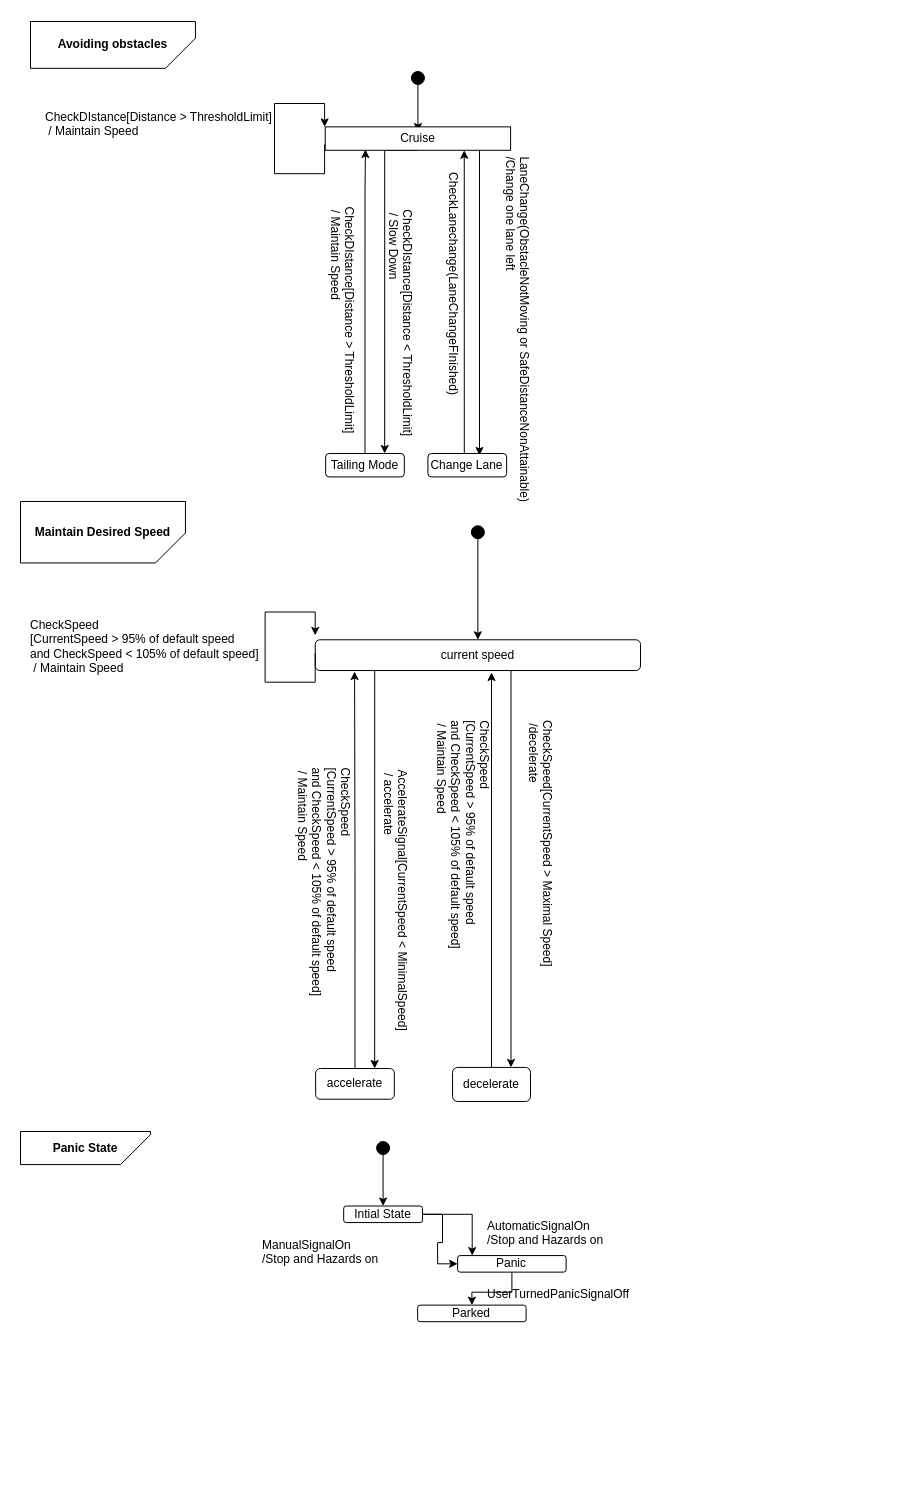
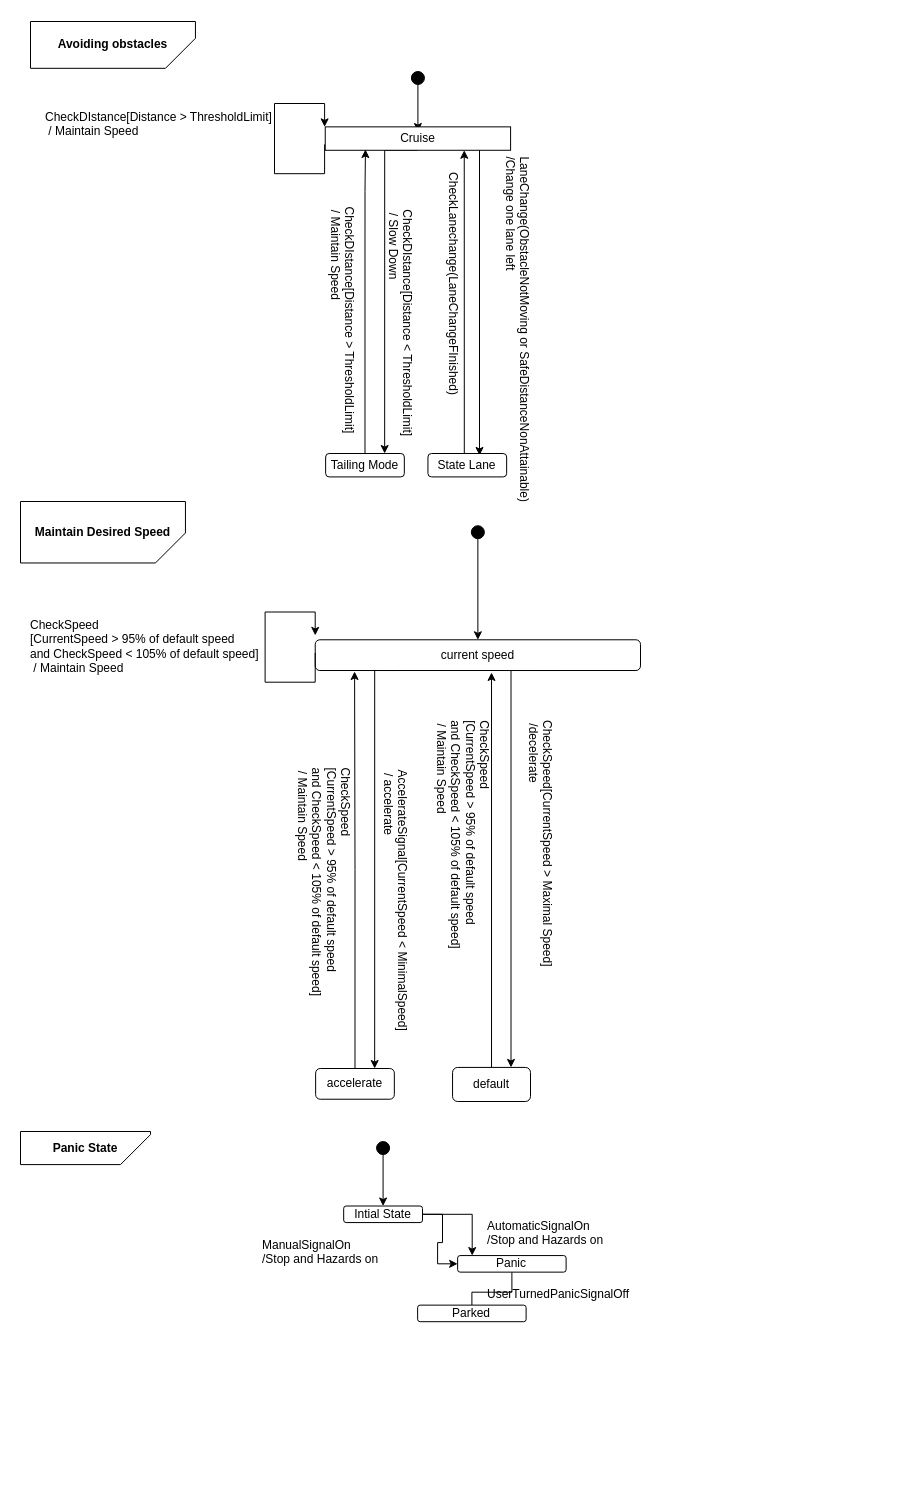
(467, 466) -> (467, 466)
(492, 1085) -> (492, 1085)
(472, 1297) -> (472, 1300)
